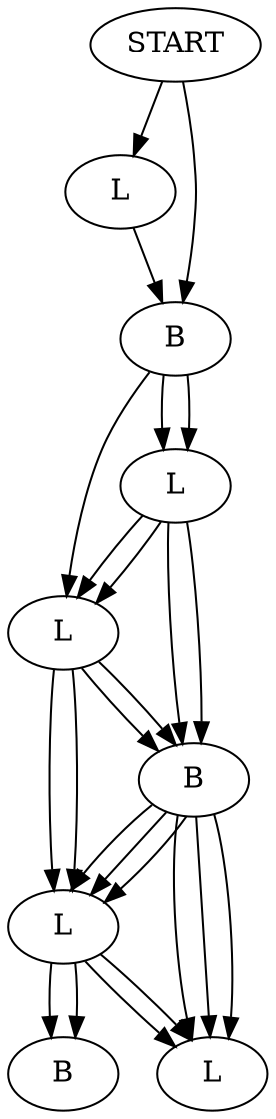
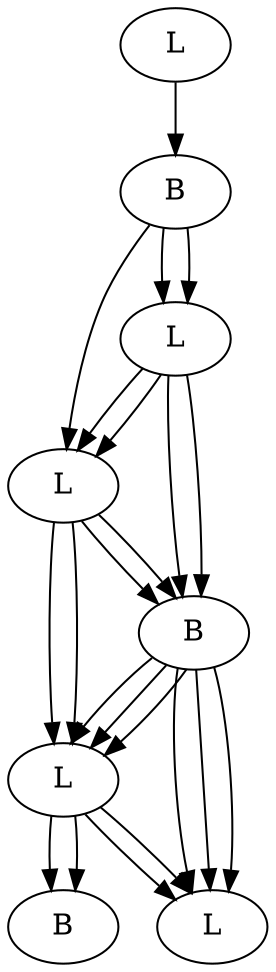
(176, 45) -> none
